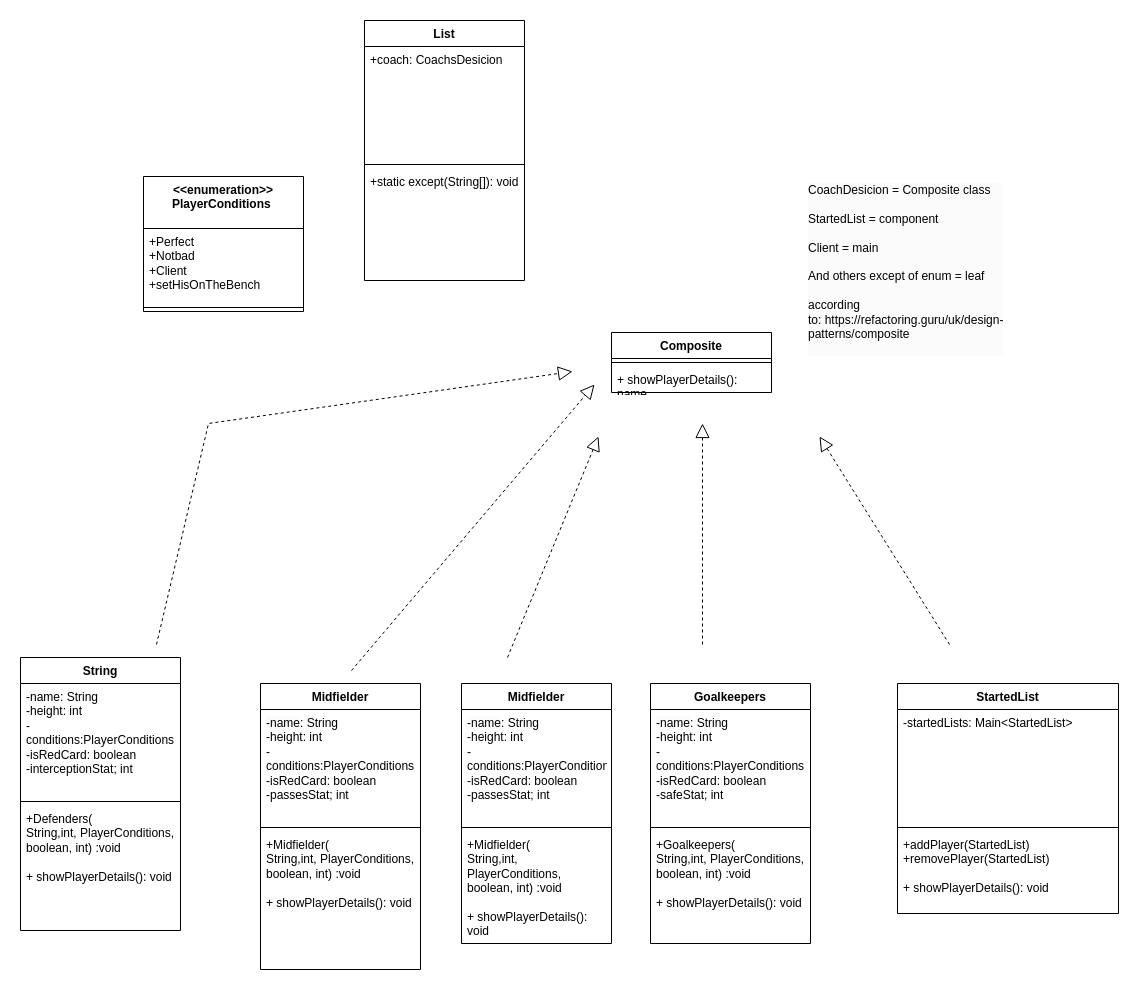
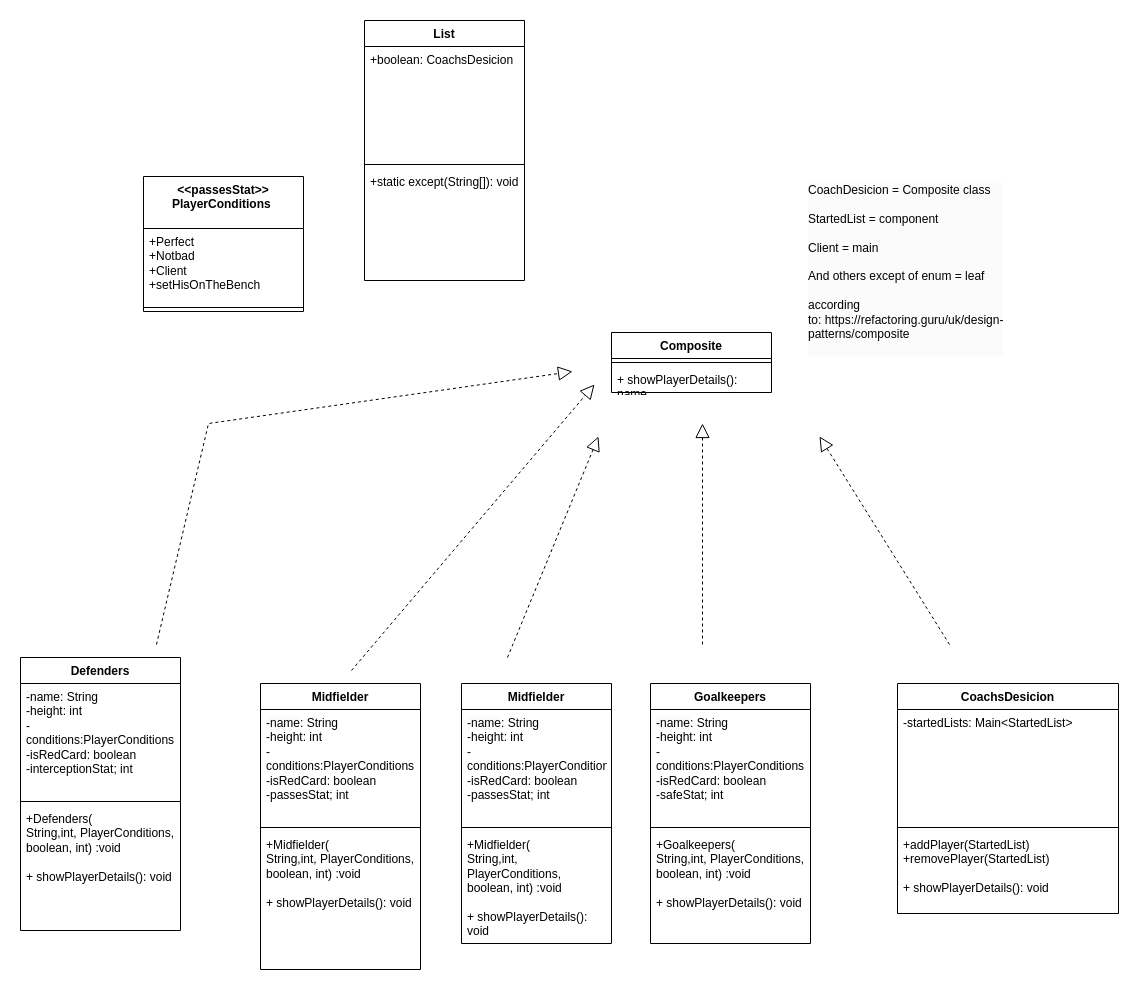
(440, 61) -> (445, 61)
(224, 198) -> (224, 198)
(101, 672) -> (101, 672)
(1008, 698) -> (1008, 698)
